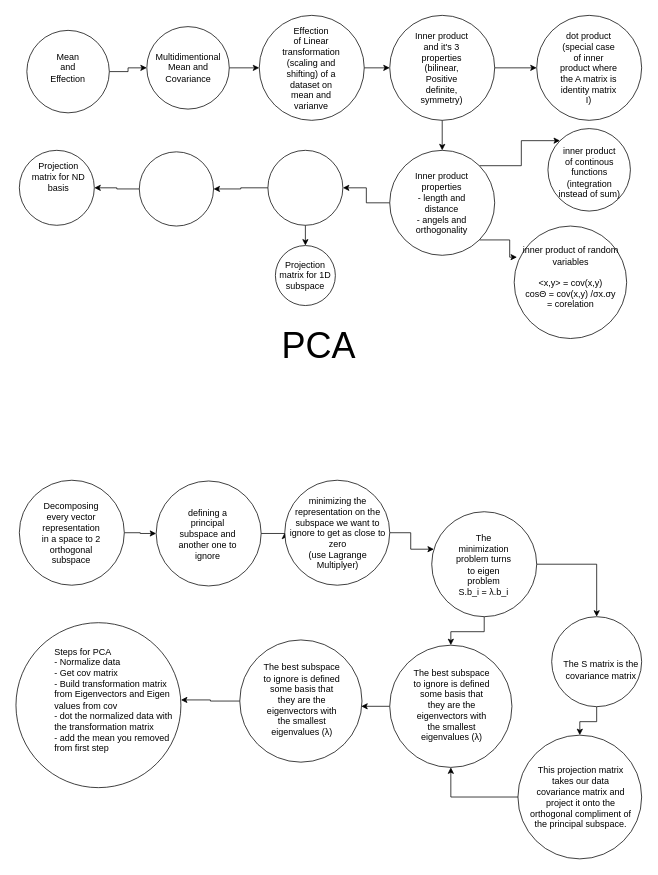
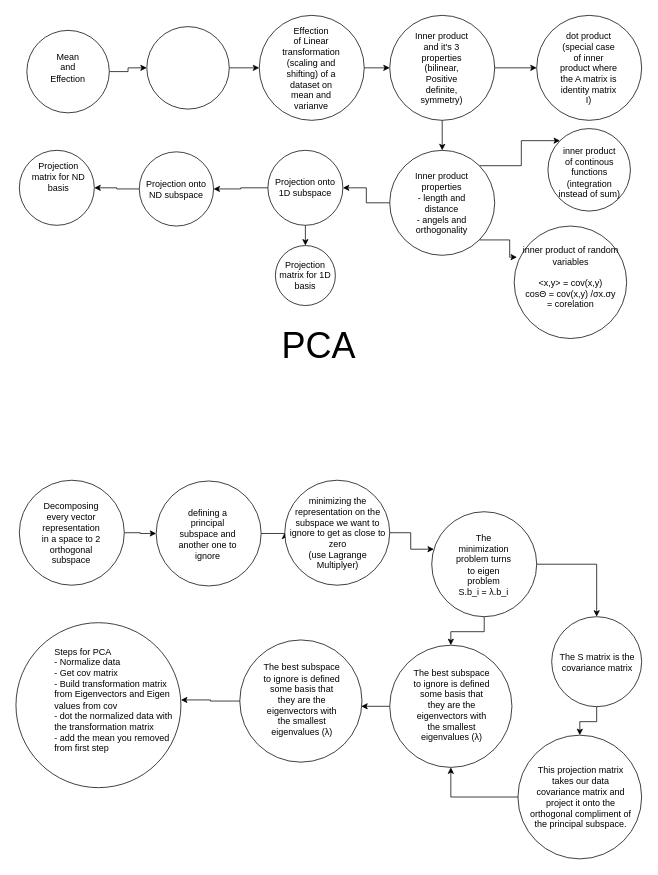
(188, 68) -> none
none -> (305, 188)
none -> (176, 189)
(305, 276) -> (305, 276)
(601, 670) -> (597, 663)
